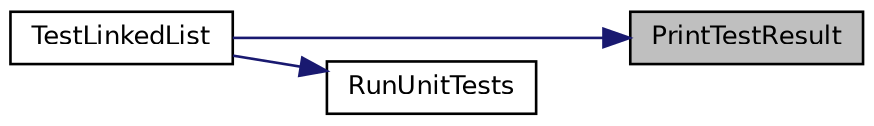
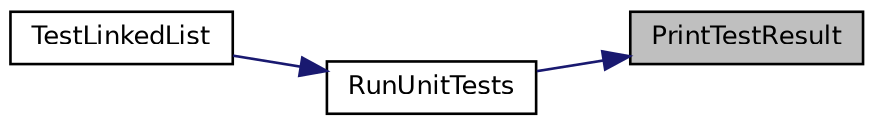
(418, 38) -> (570, 66)
